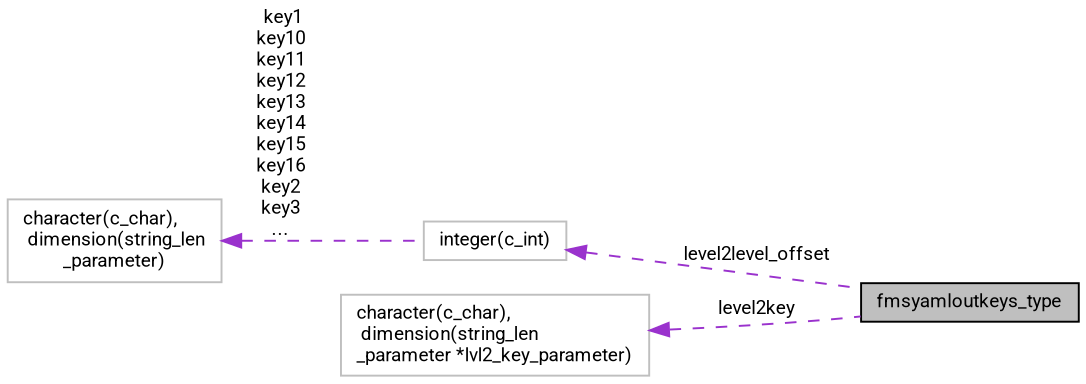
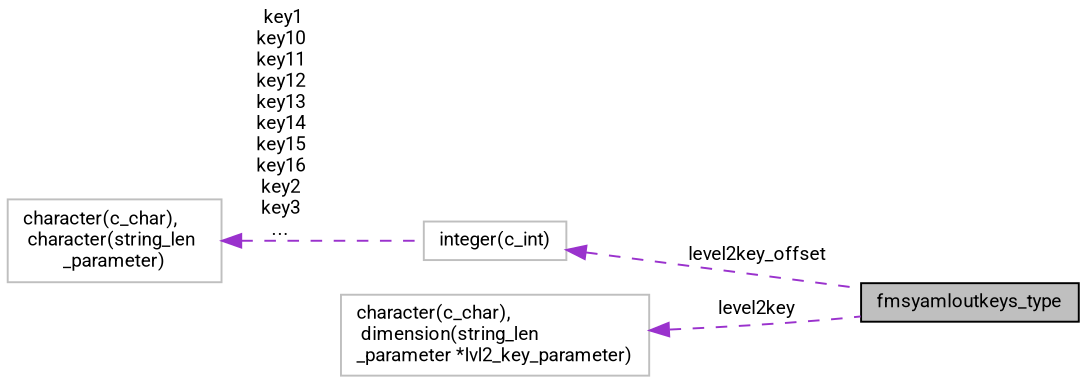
(115, 241) -> (115, 241)
(755, 255) -> (755, 255)
